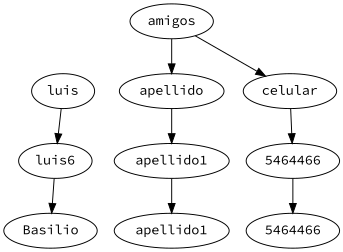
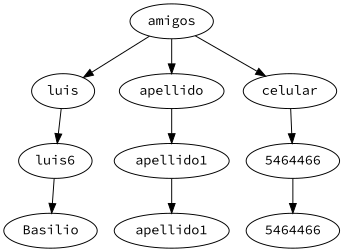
none -> (121, 54)
